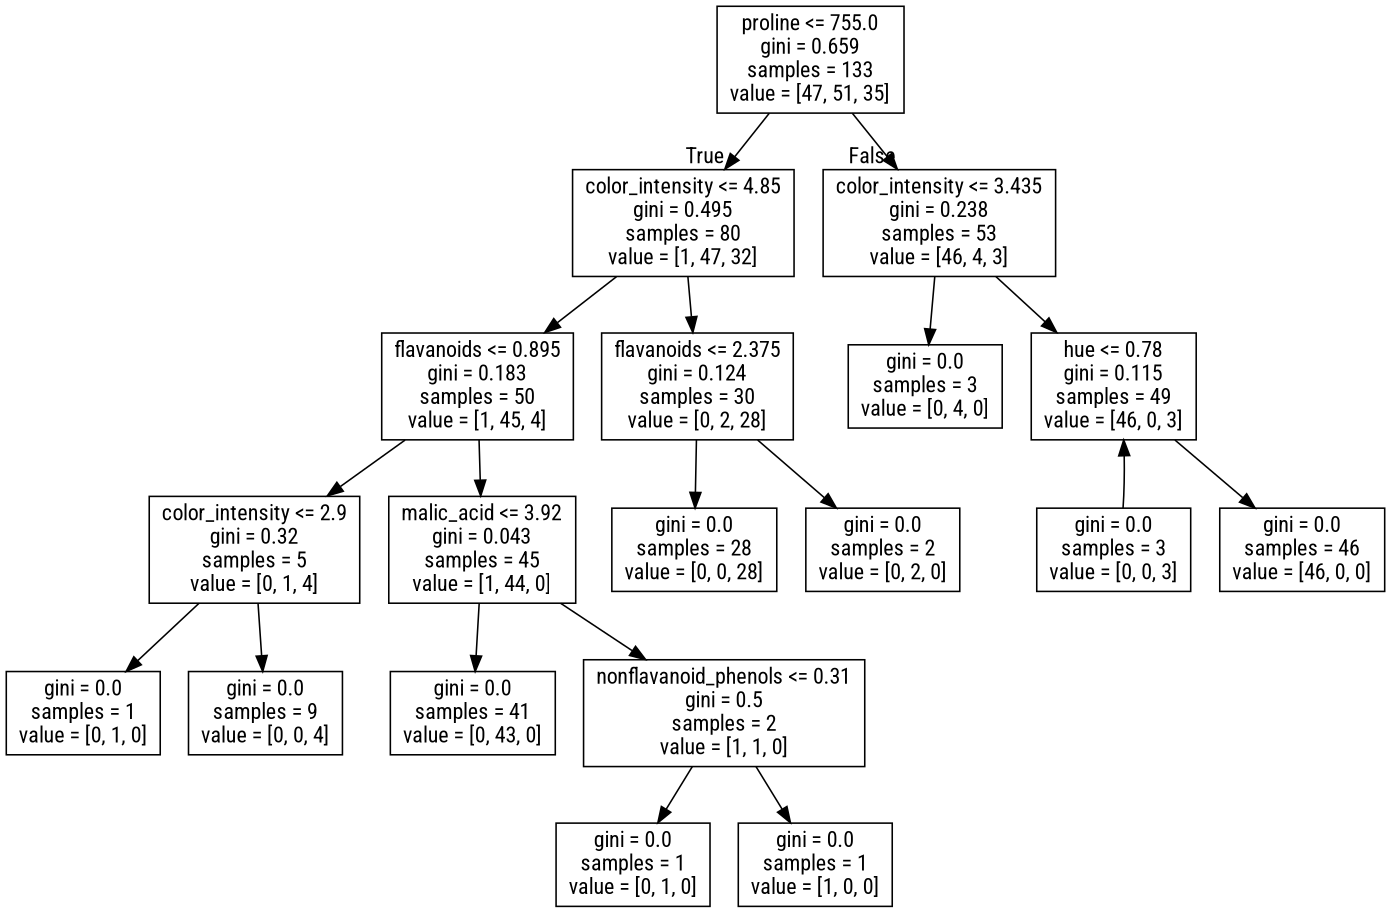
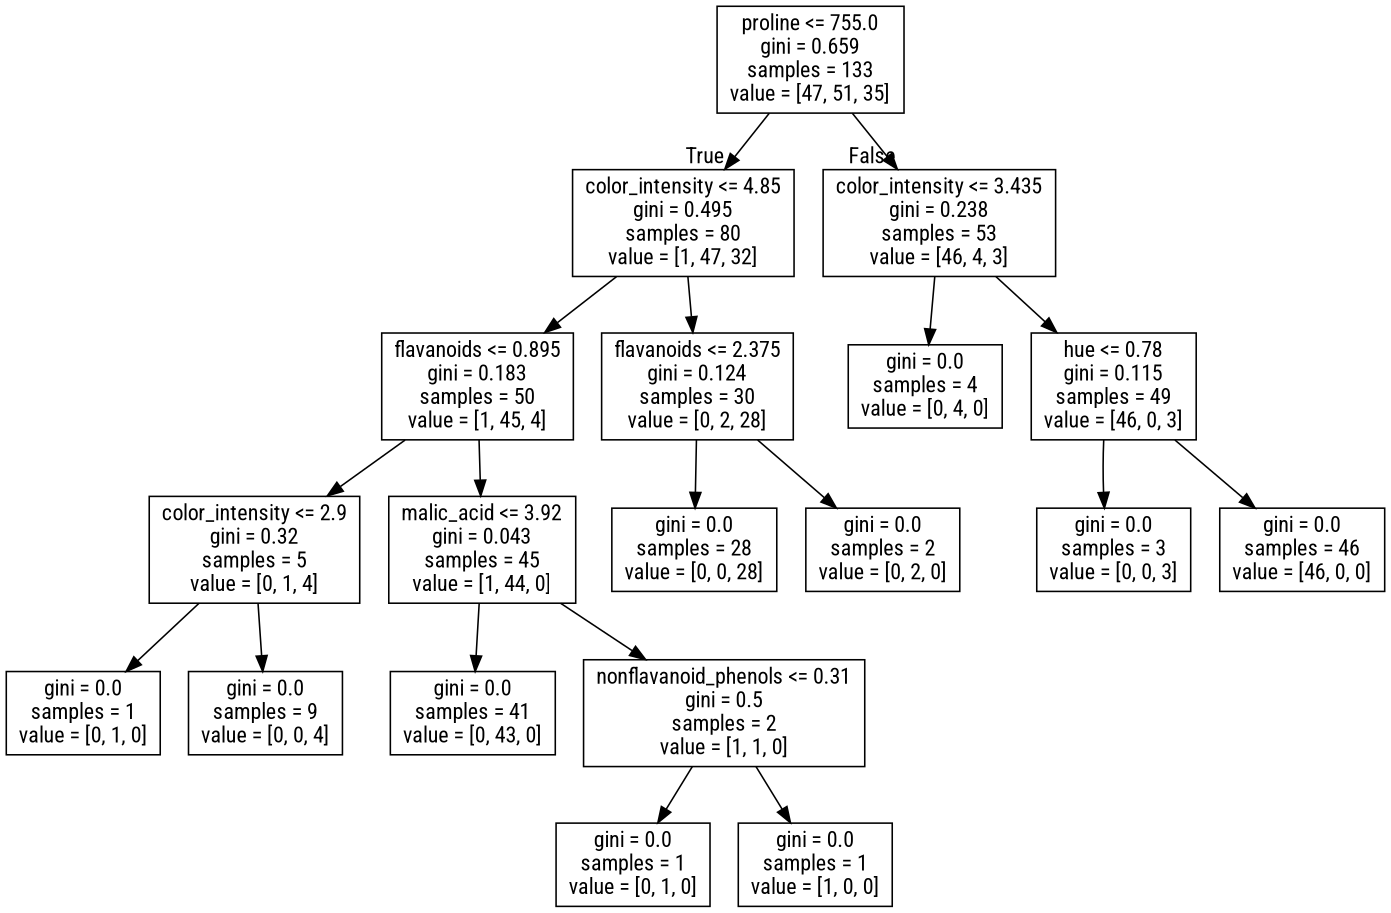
(925, 386) -> (925, 386)
(1124, 482) -> (1103, 466)
